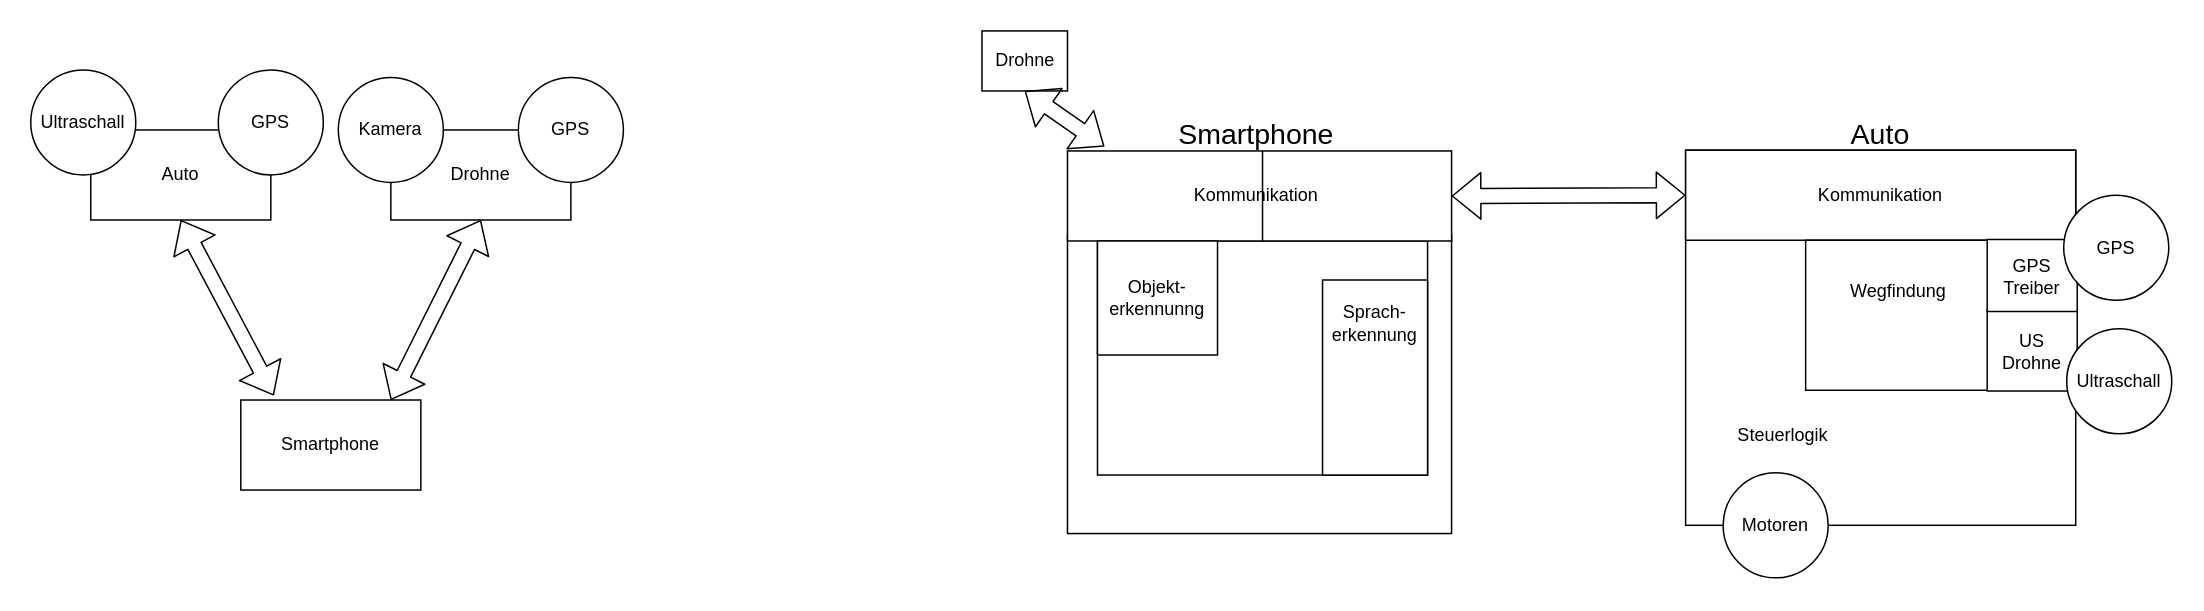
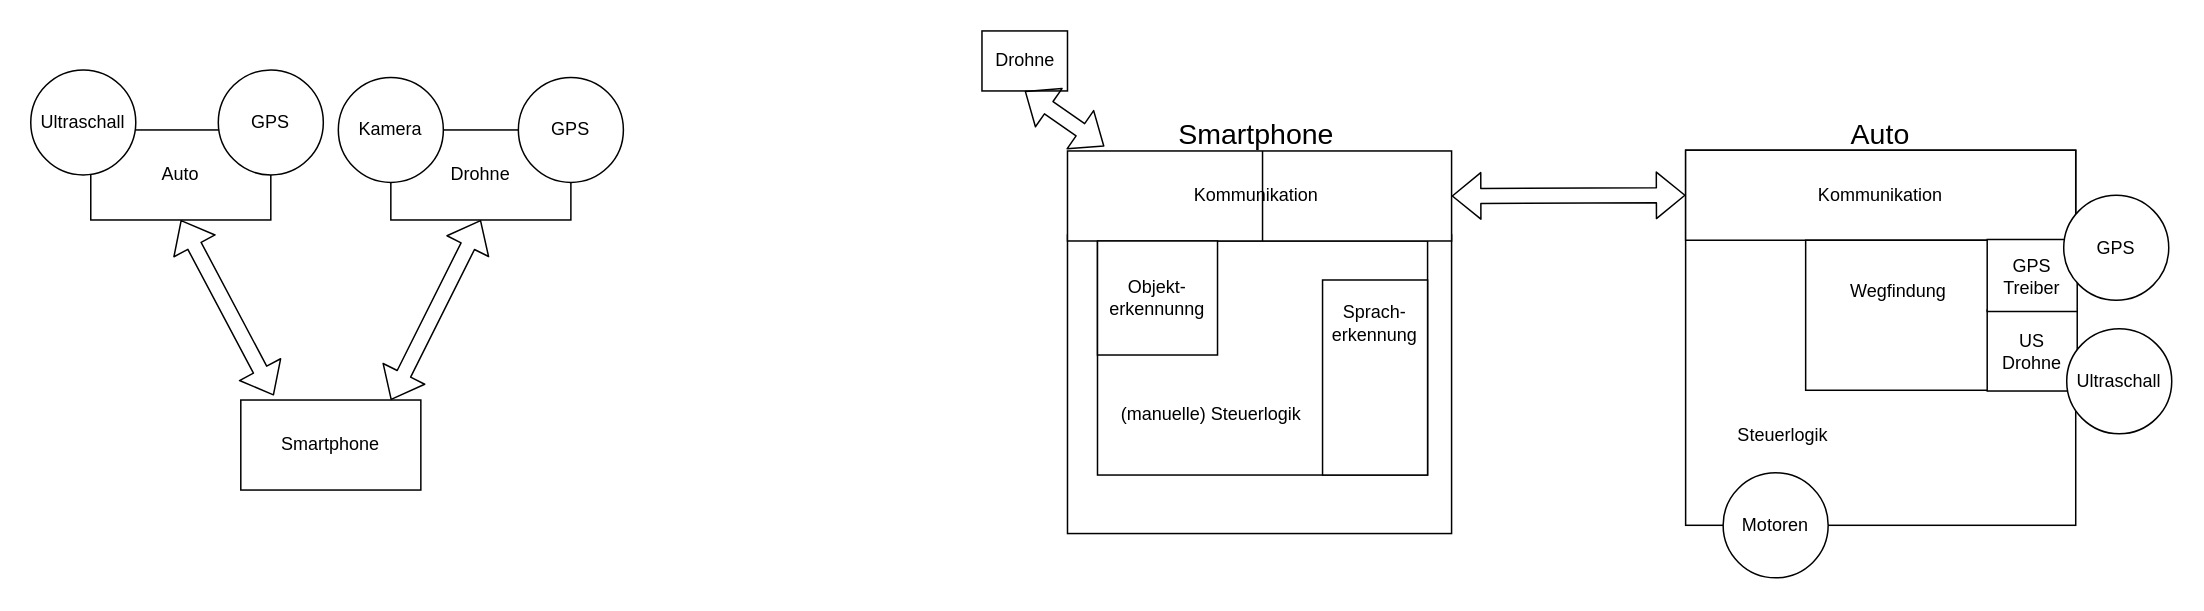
none -> (1211, 415)
